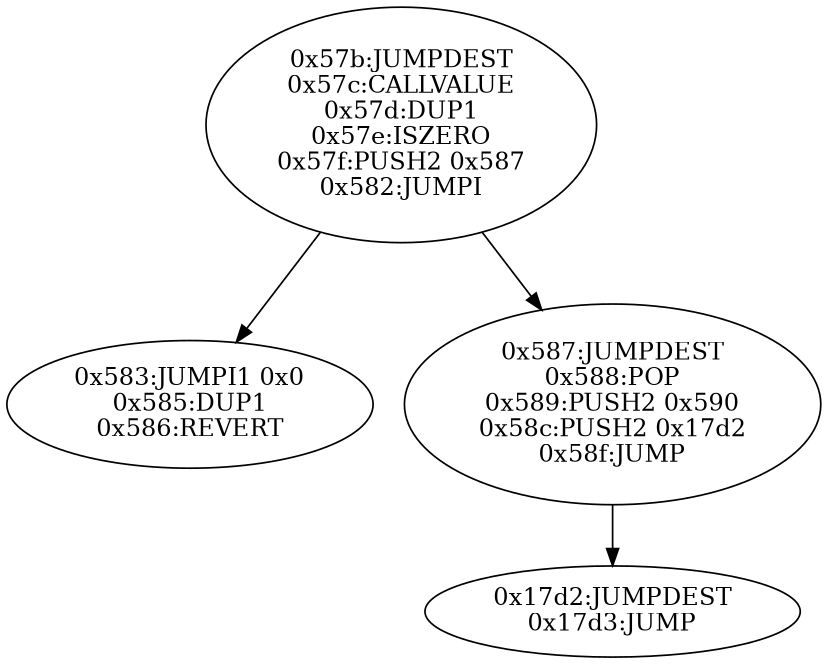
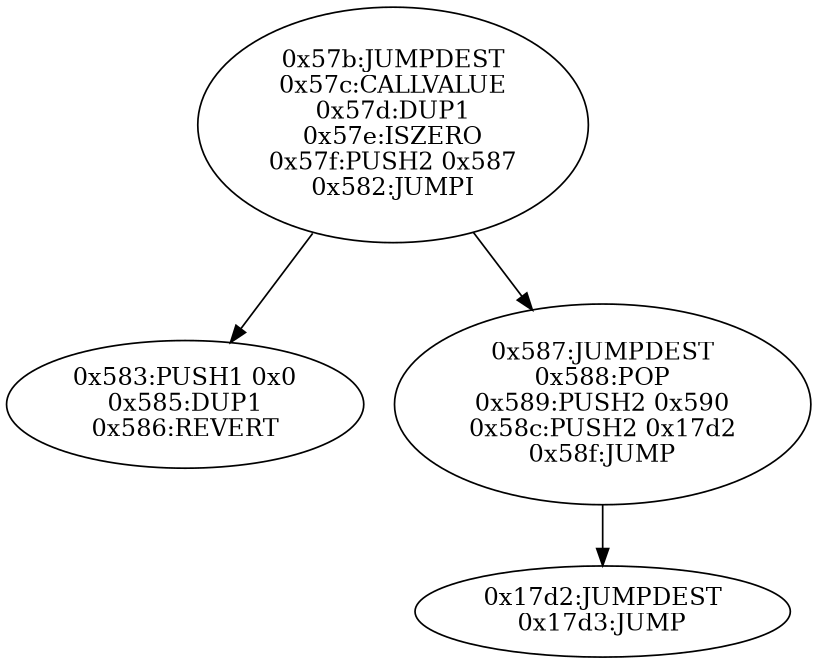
(190, 404) -> (185, 404)
